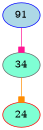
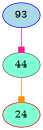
(21, 15) -> (21, 15)
(21, 65) -> (21, 65)
